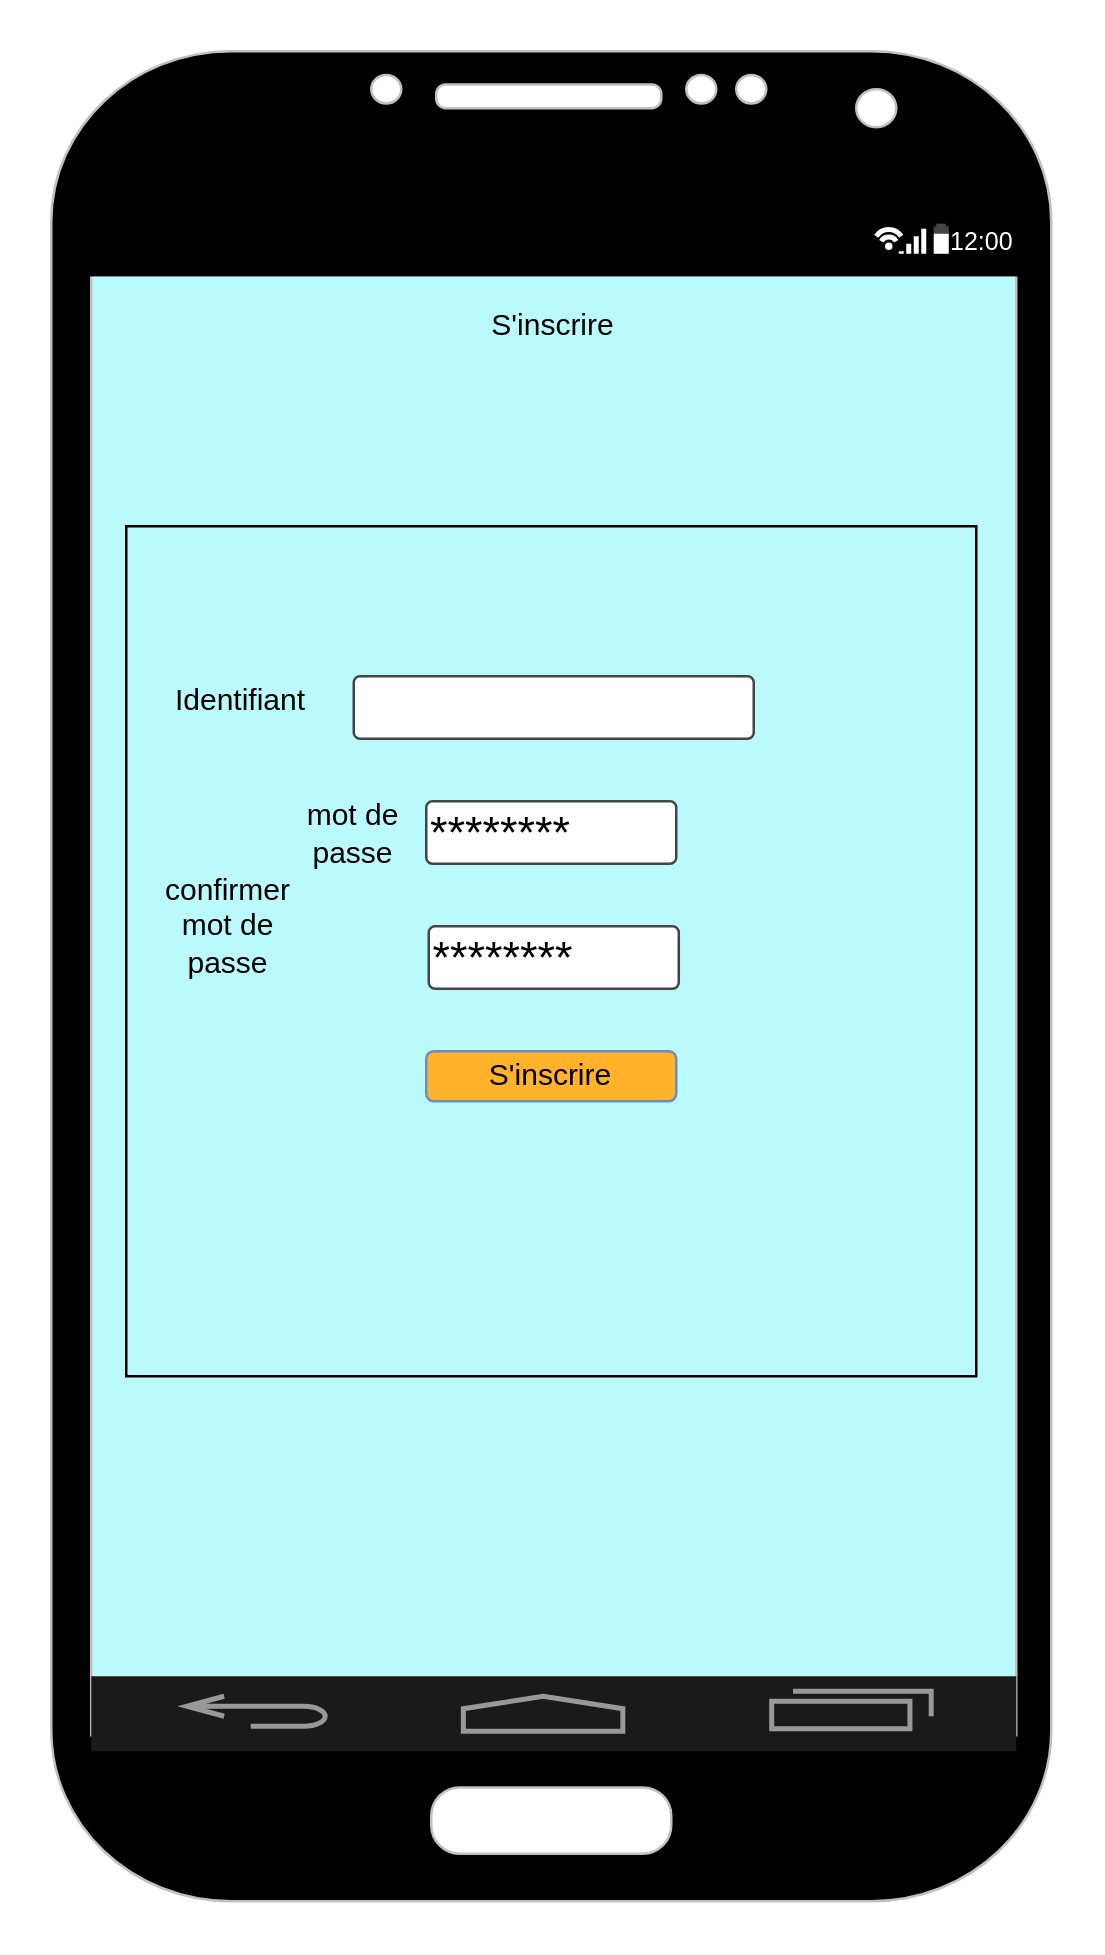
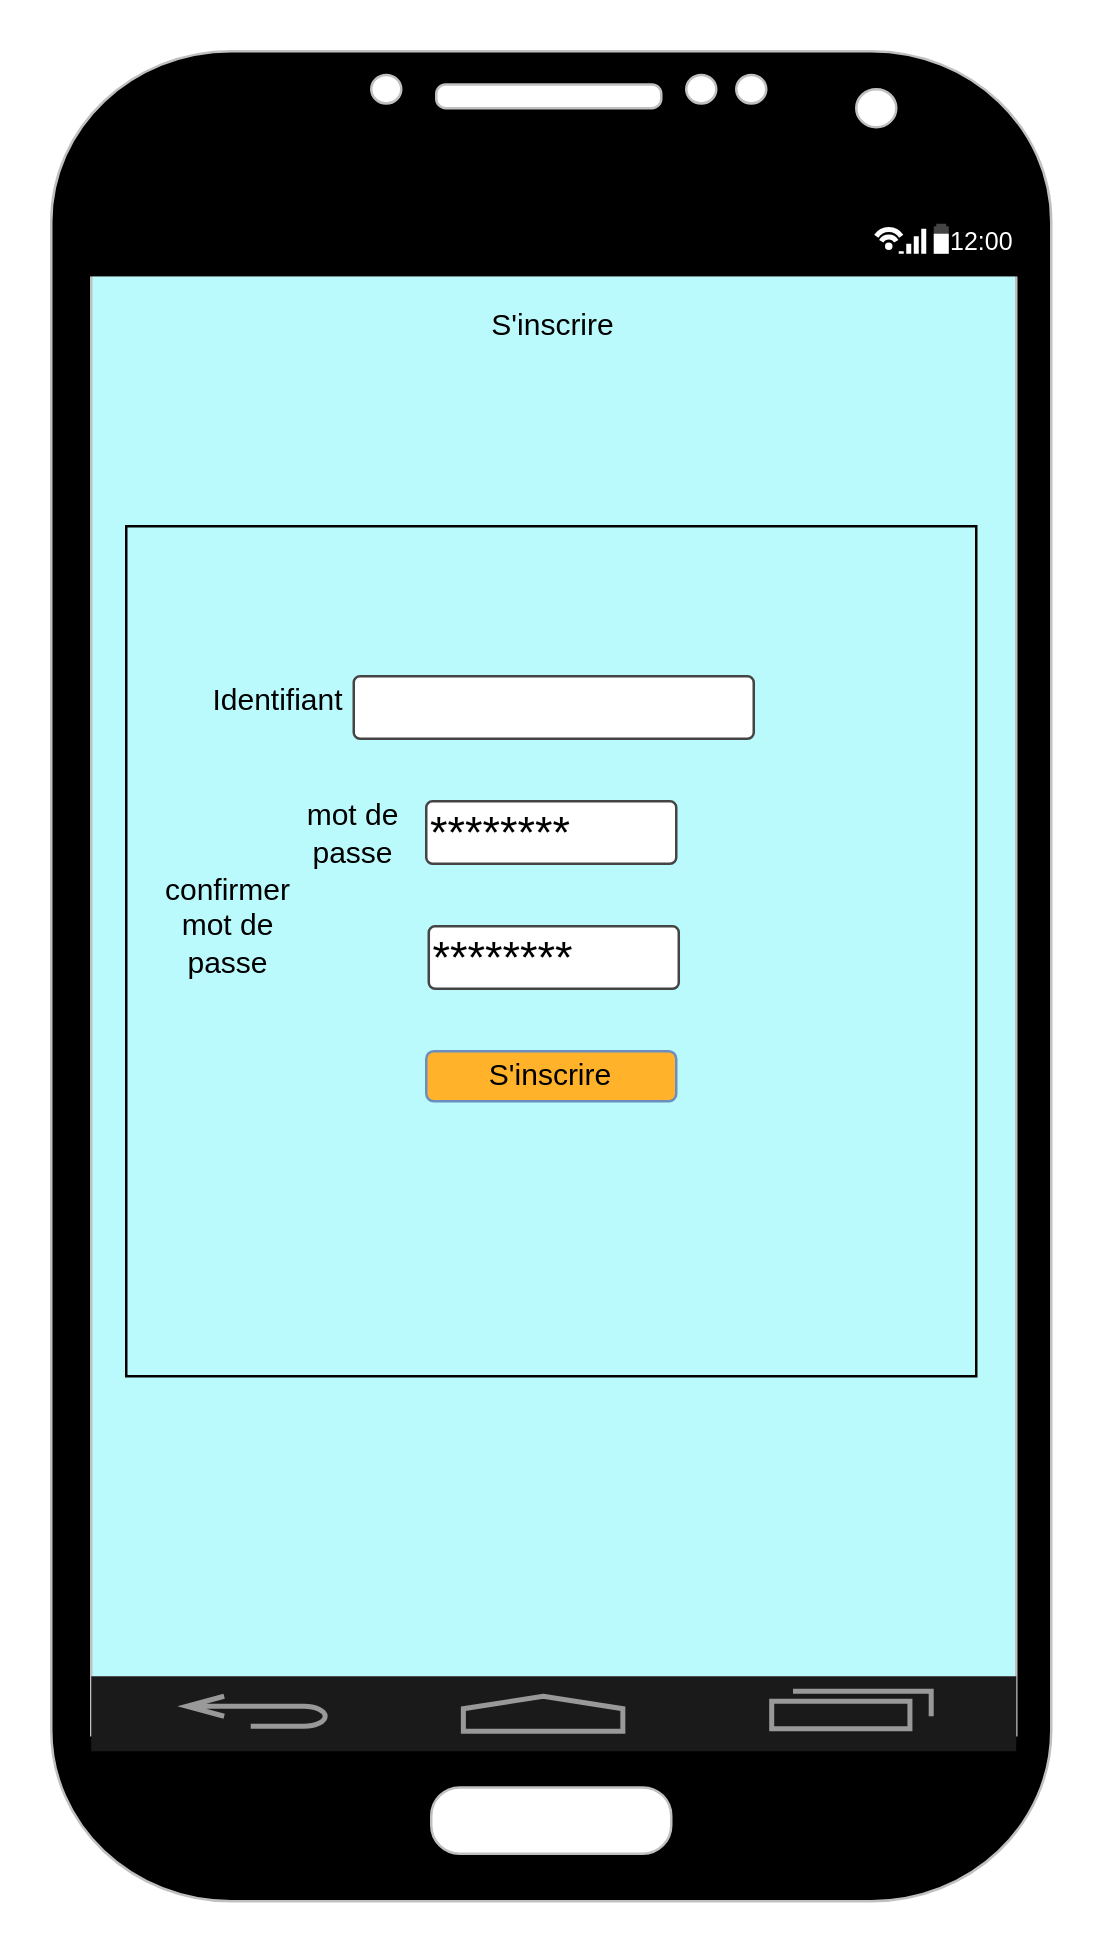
(241, 701) -> (279, 701)
